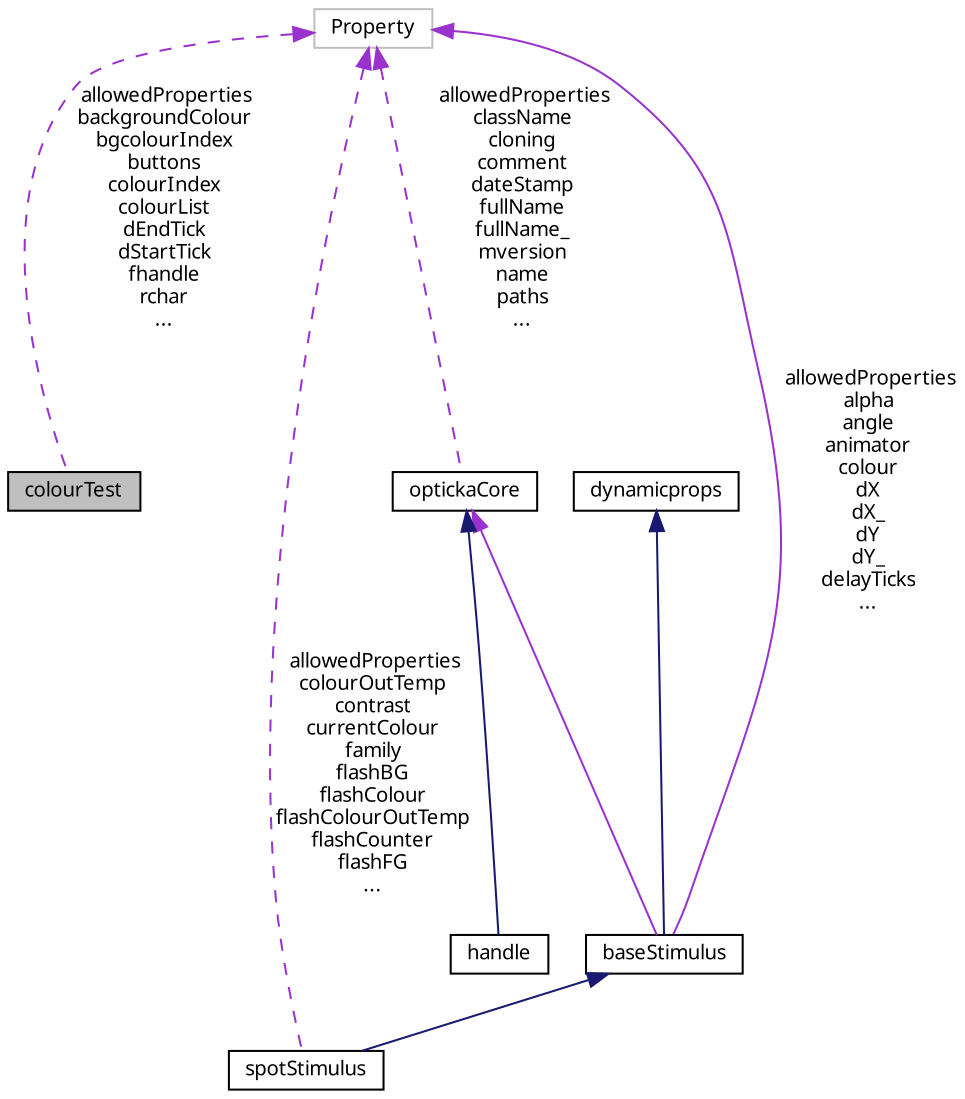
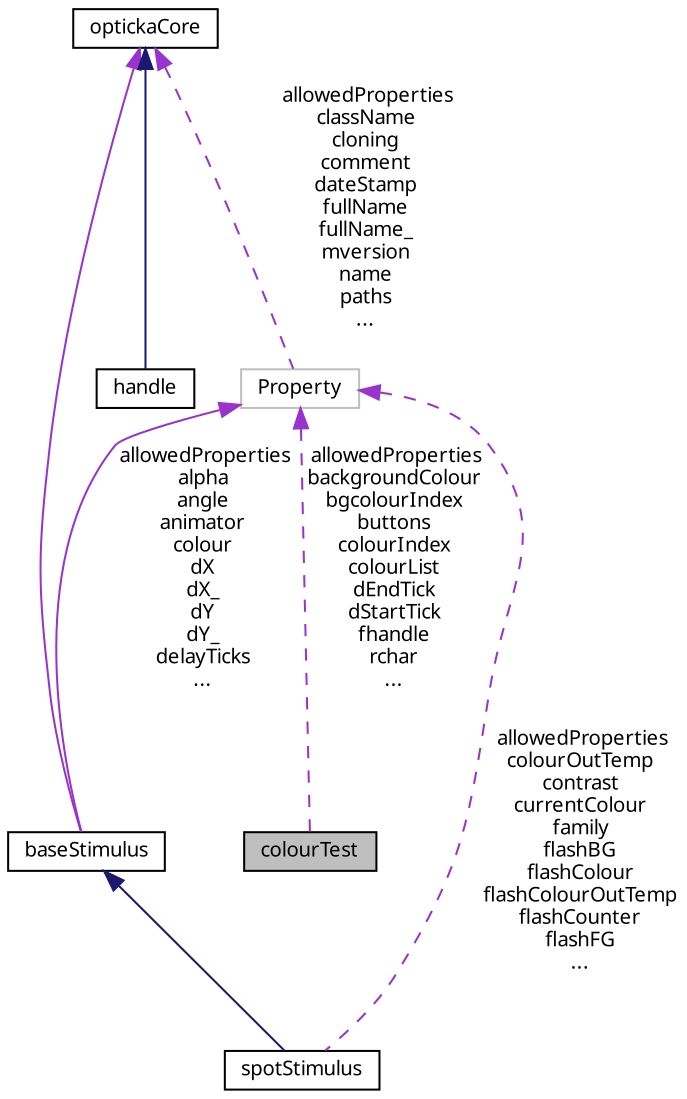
(421, 270) -> (232, 217)
(656, 491) -> none
